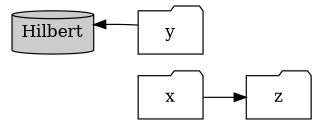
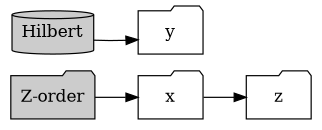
(122, 24) -> (110, 41)
none -> (53, 97)
